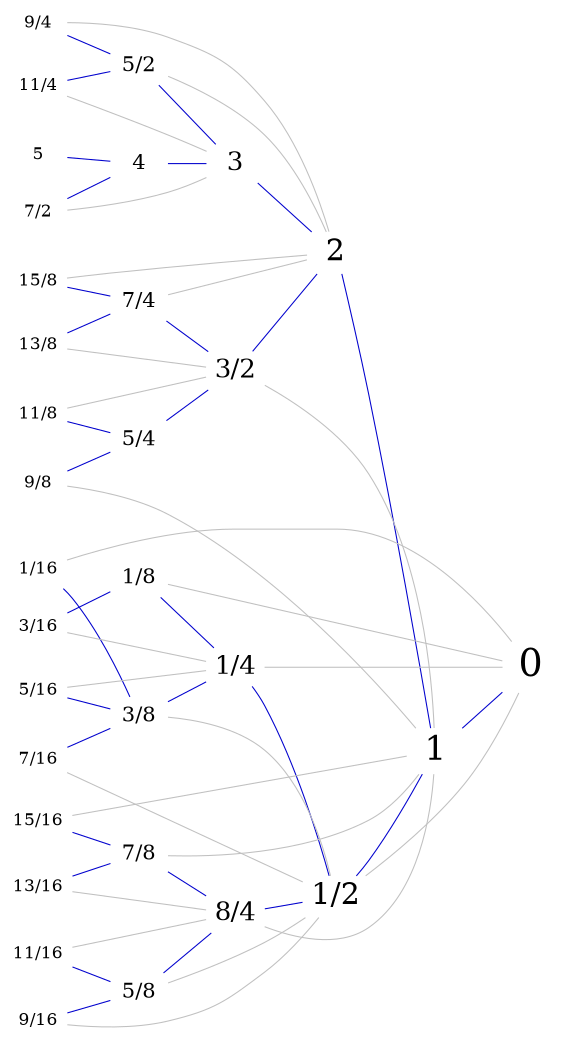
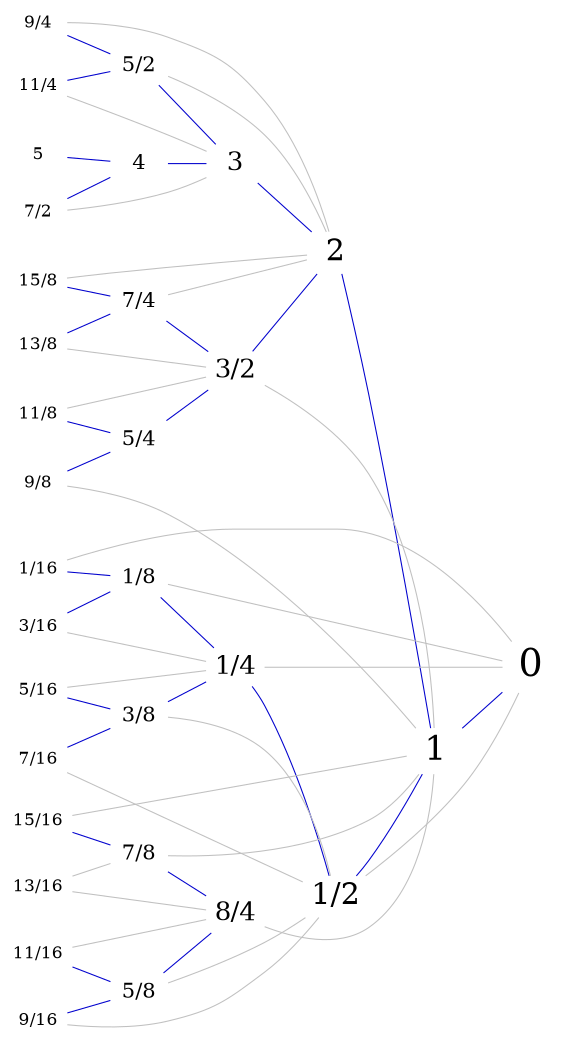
(96, 632) -> (89, 574)
(91, 870) -> (91, 870)
(284, 906) -> none
